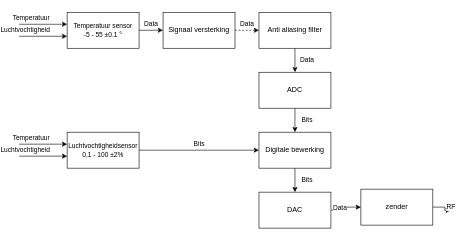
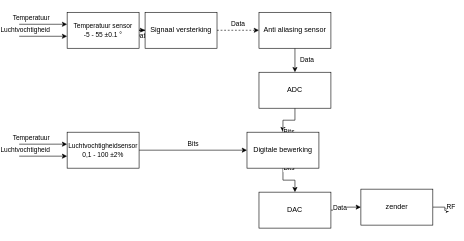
(199, 30) -> (181, 30)
(295, 30) -> (295, 30)
(295, 150) -> (283, 150)
